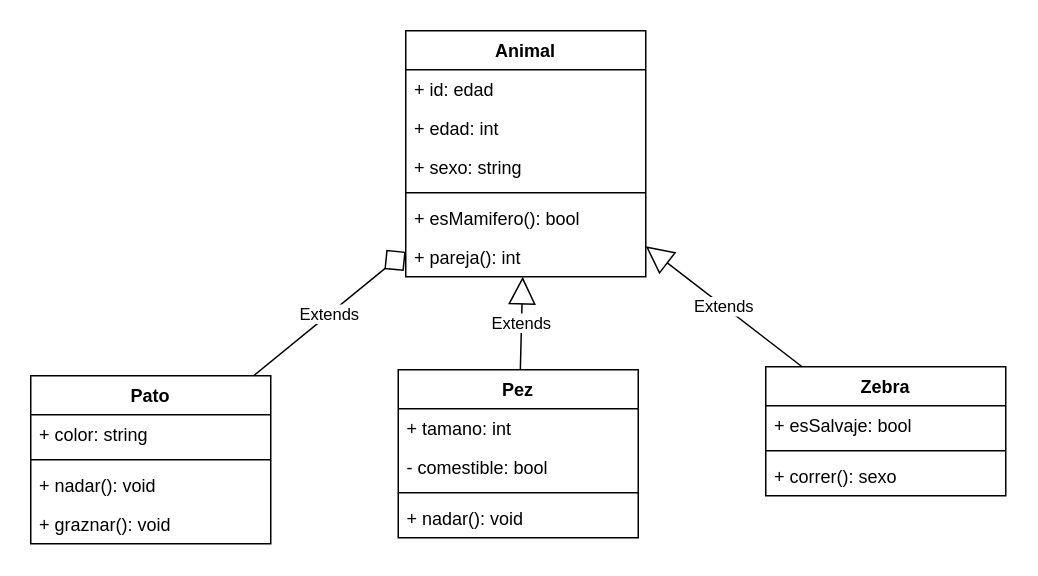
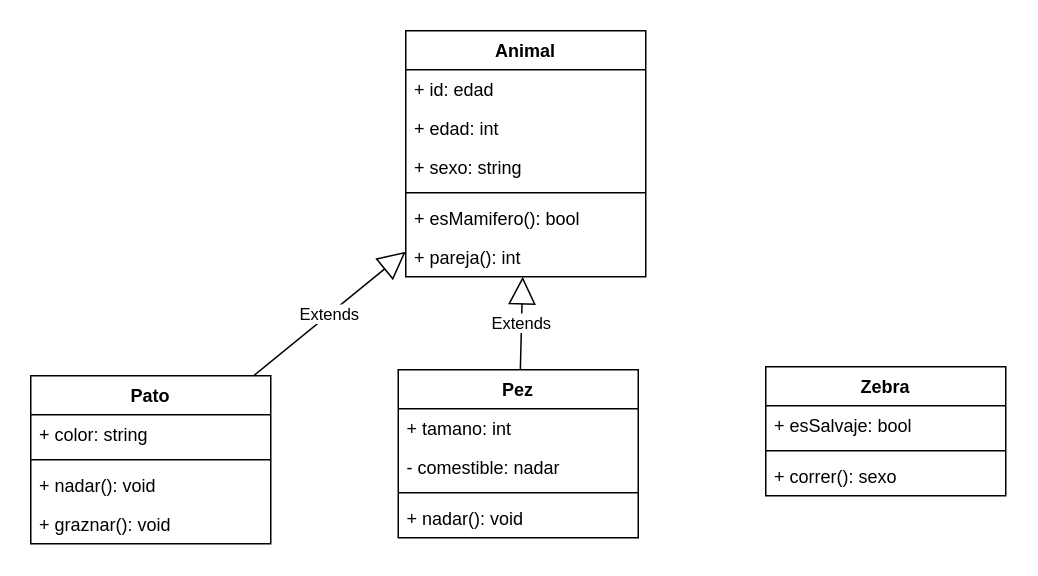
(384, 270) -> (384, 269)
(735, 315) -> none
(483, 468) -> (491, 468)
